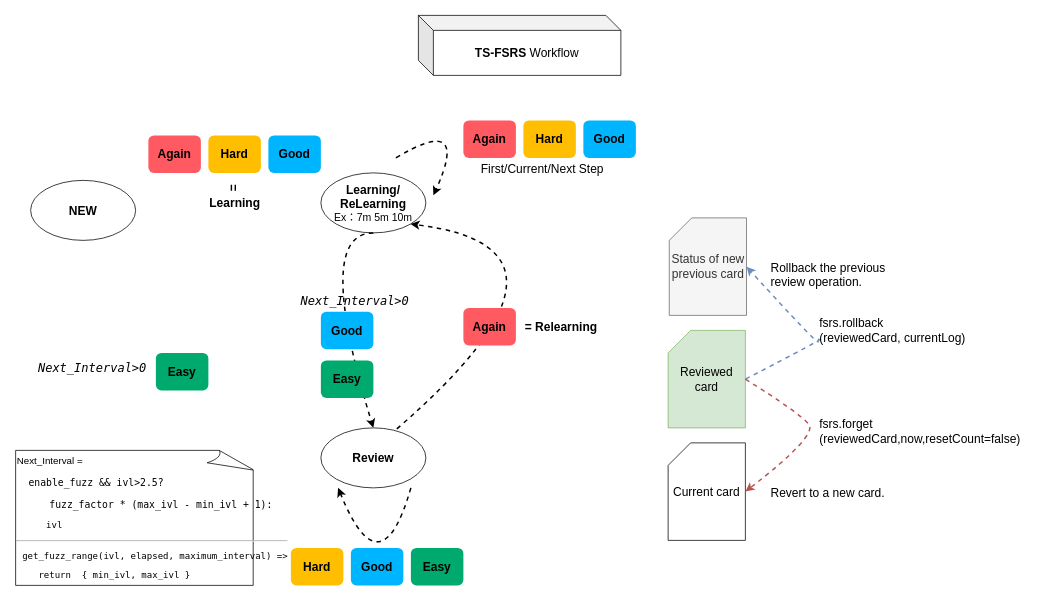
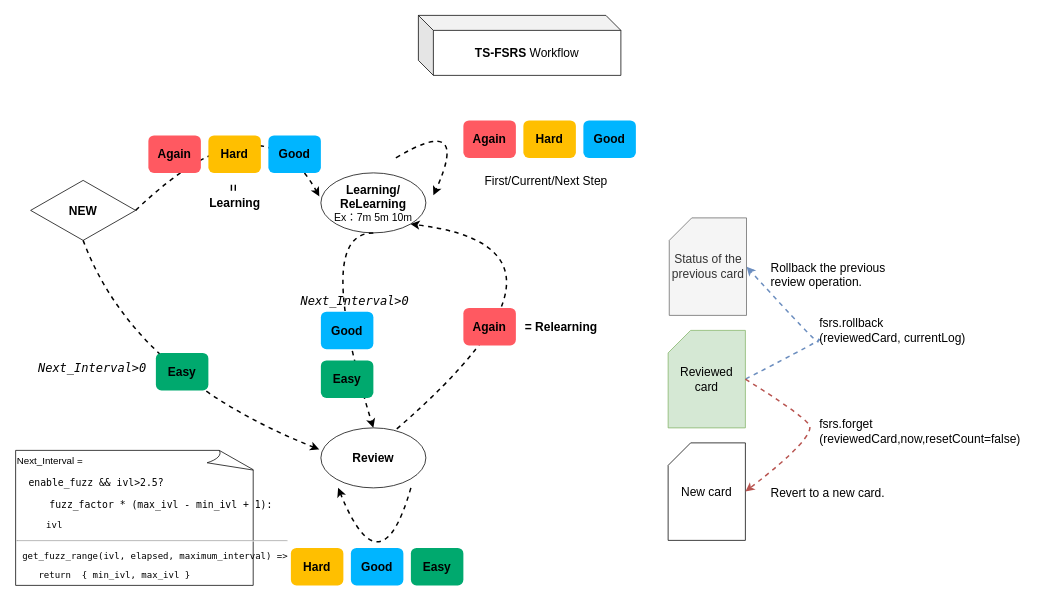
(542, 169) -> (546, 180)
none -> (157, 191)
(83, 210) -> (83, 210)
(708, 267) -> (708, 267)
none -> (115, 302)
(707, 492) -> (707, 492)
